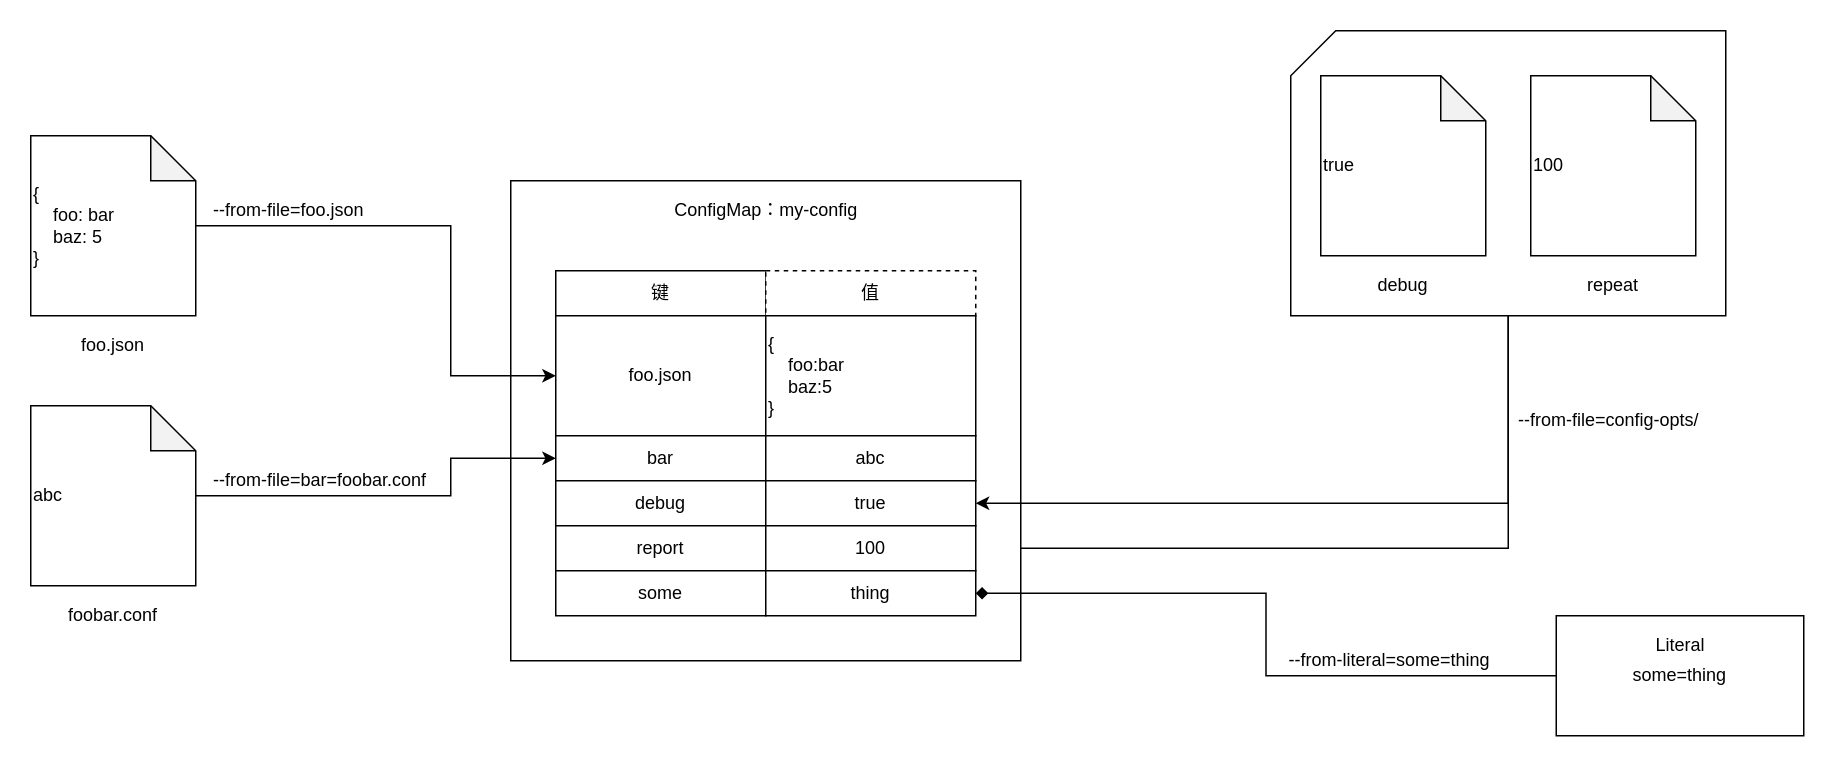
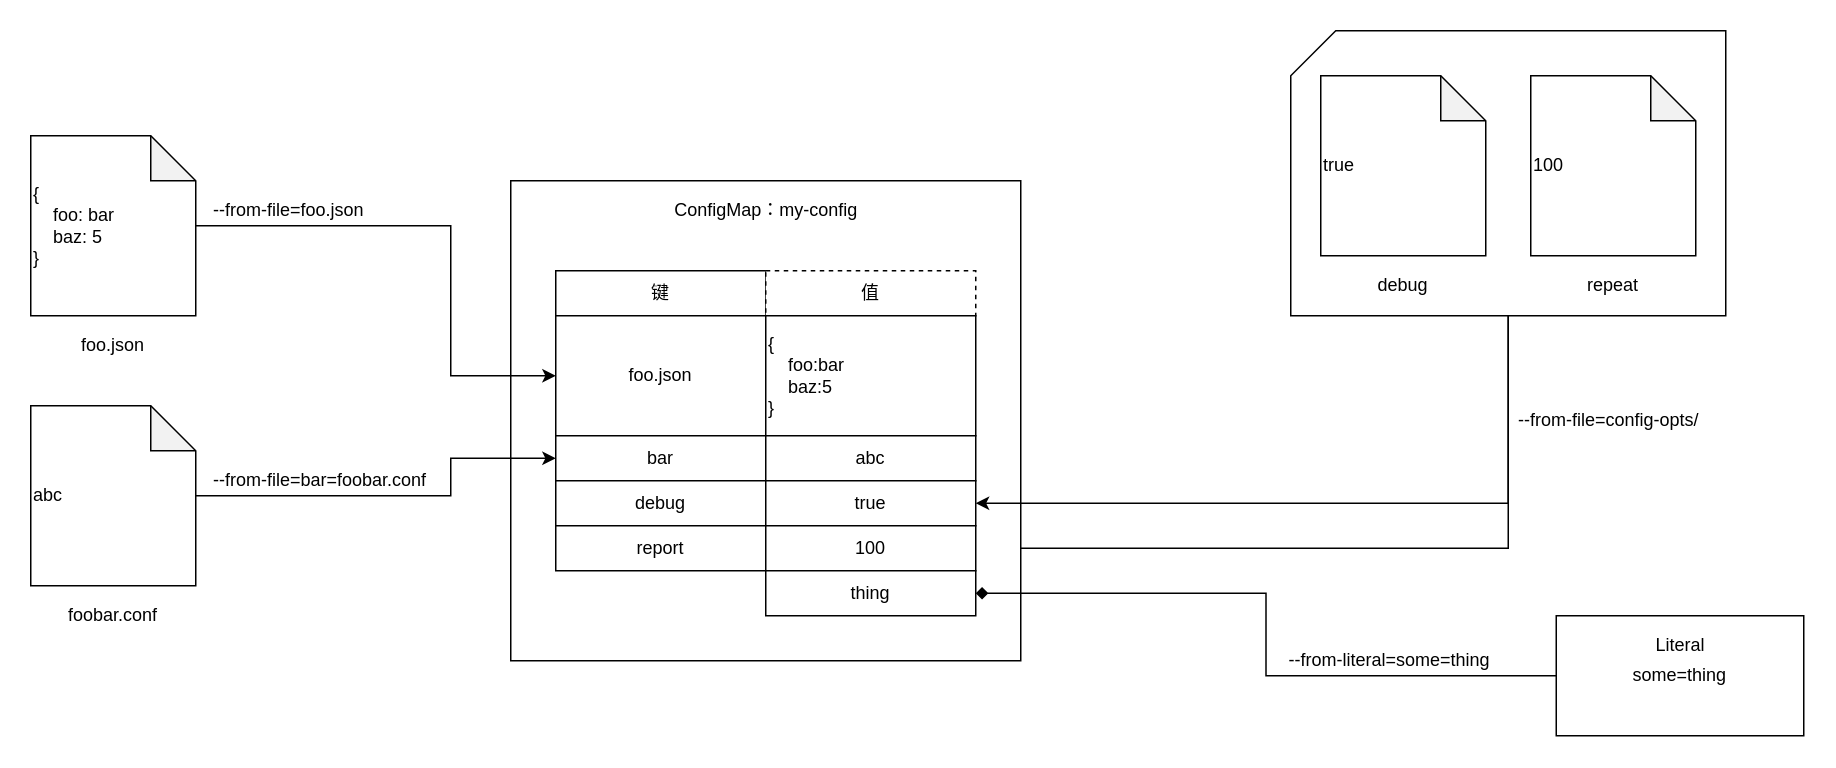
(661, 593) -> none
